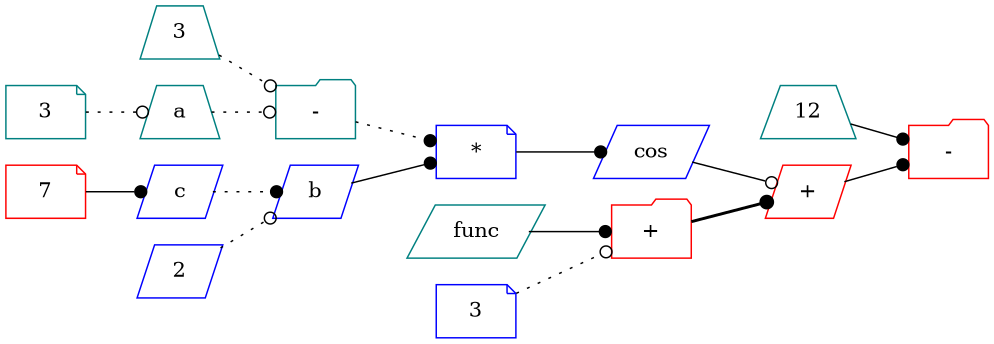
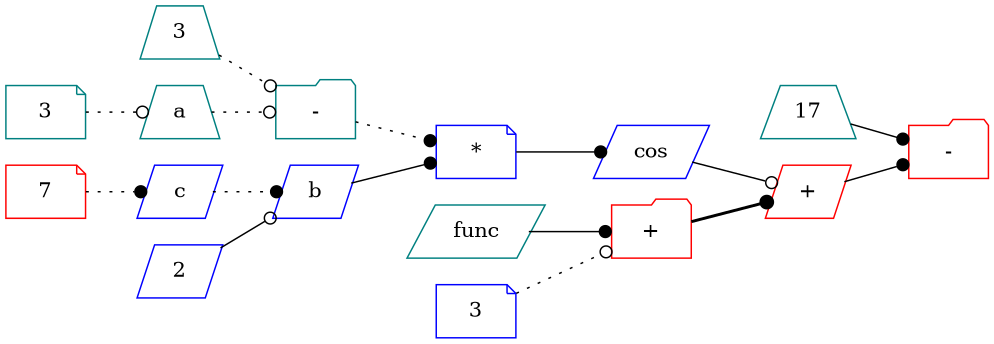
(808, 112) -> (808, 112)
(110, 192) -> (110, 192)
(243, 235) -> (243, 235)
